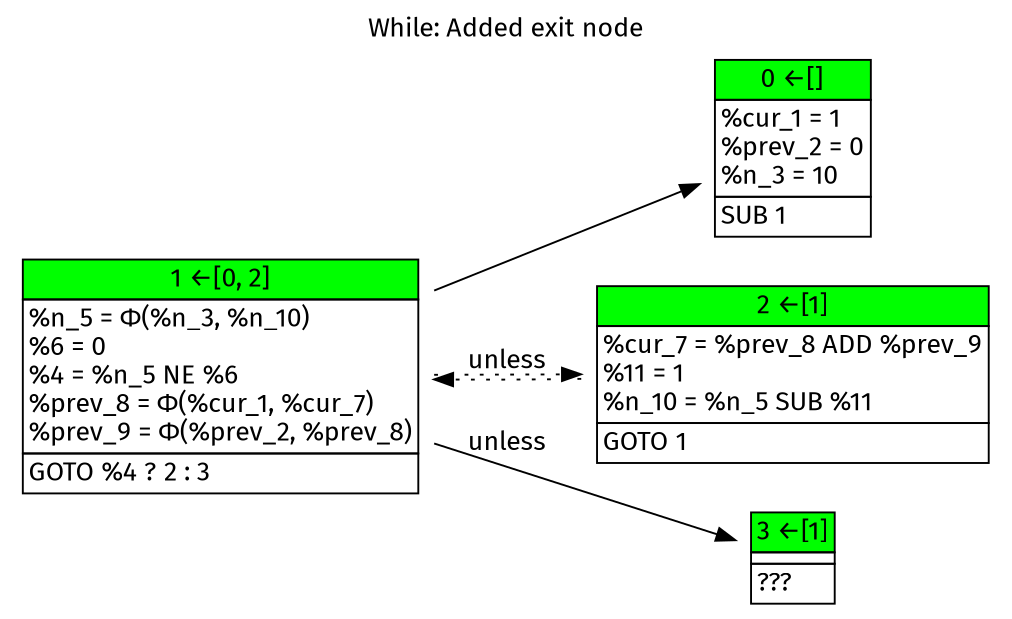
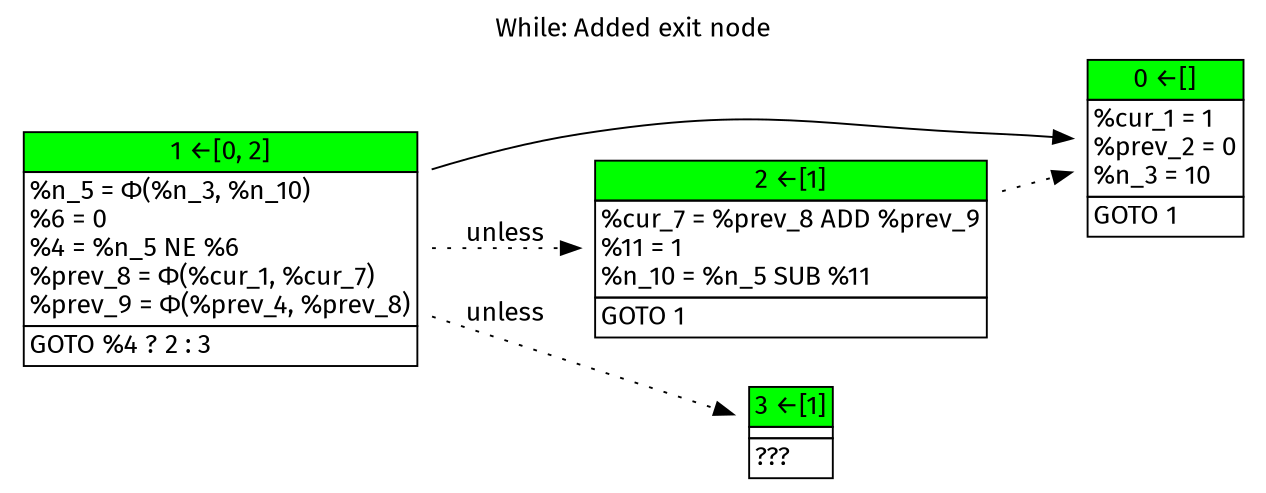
(754, 216) -> (1136, 216)
(517, 380) -> (1028, 184)
(221, 433) -> (221, 305)
(576, 489) -> (574, 363)
